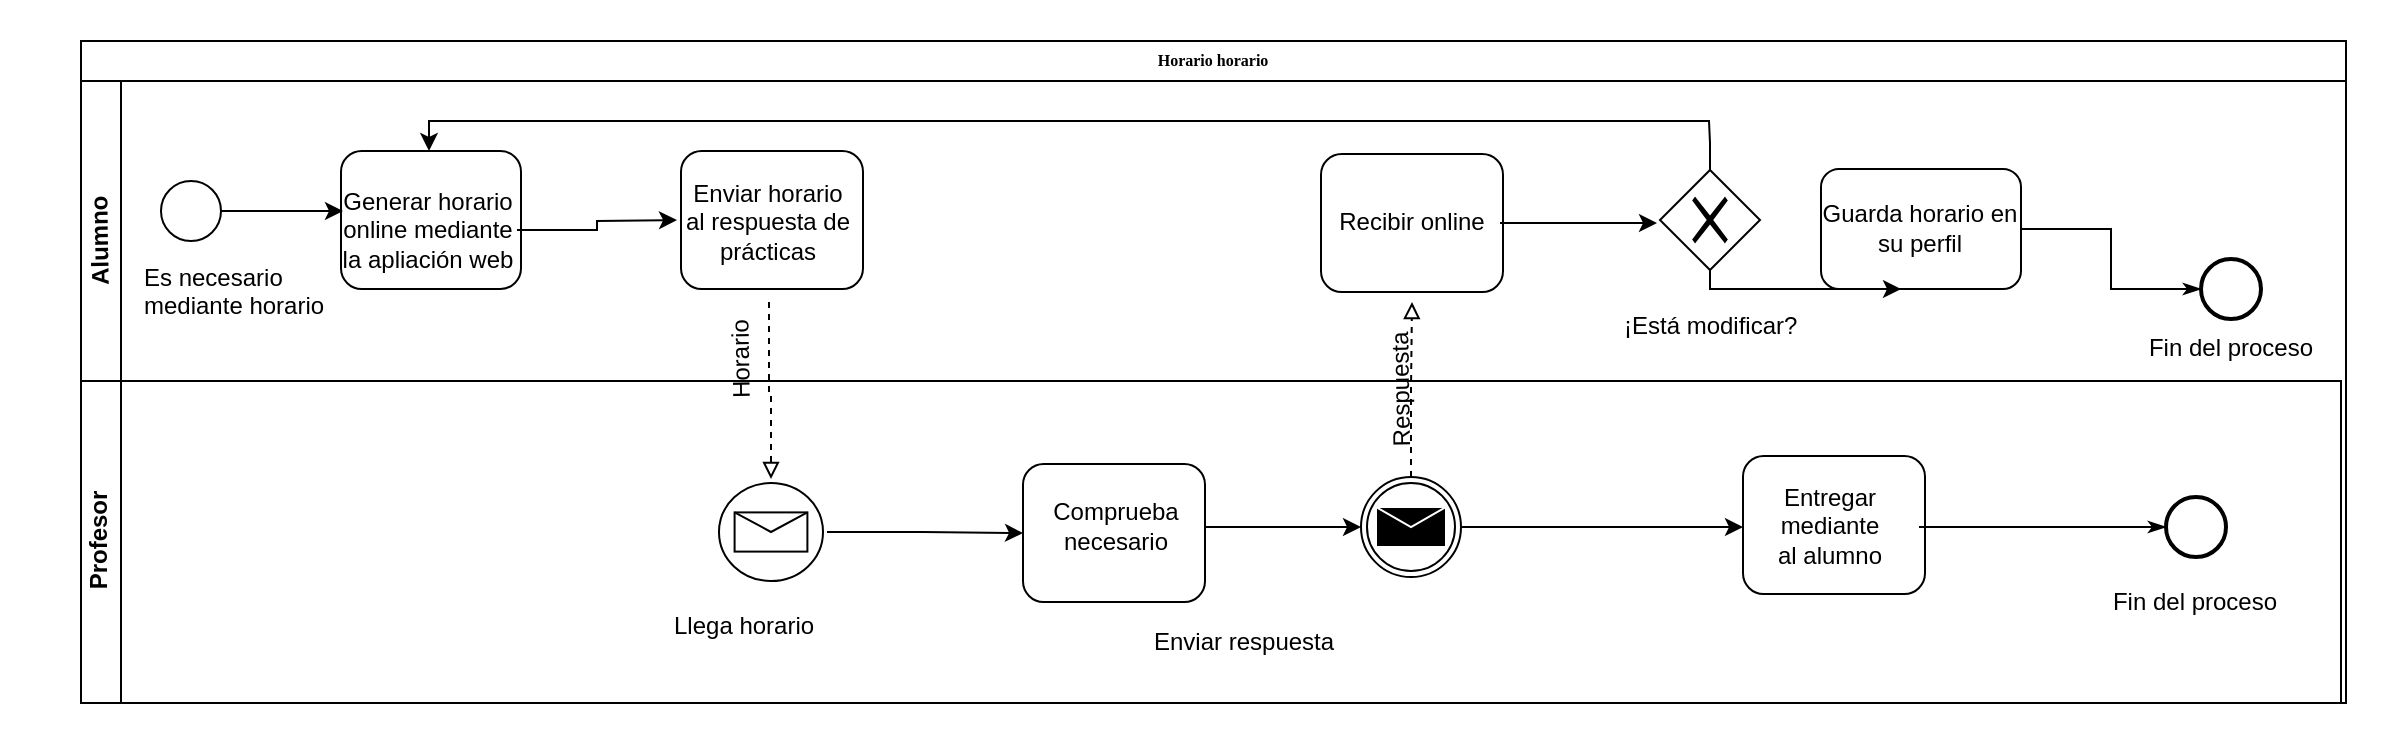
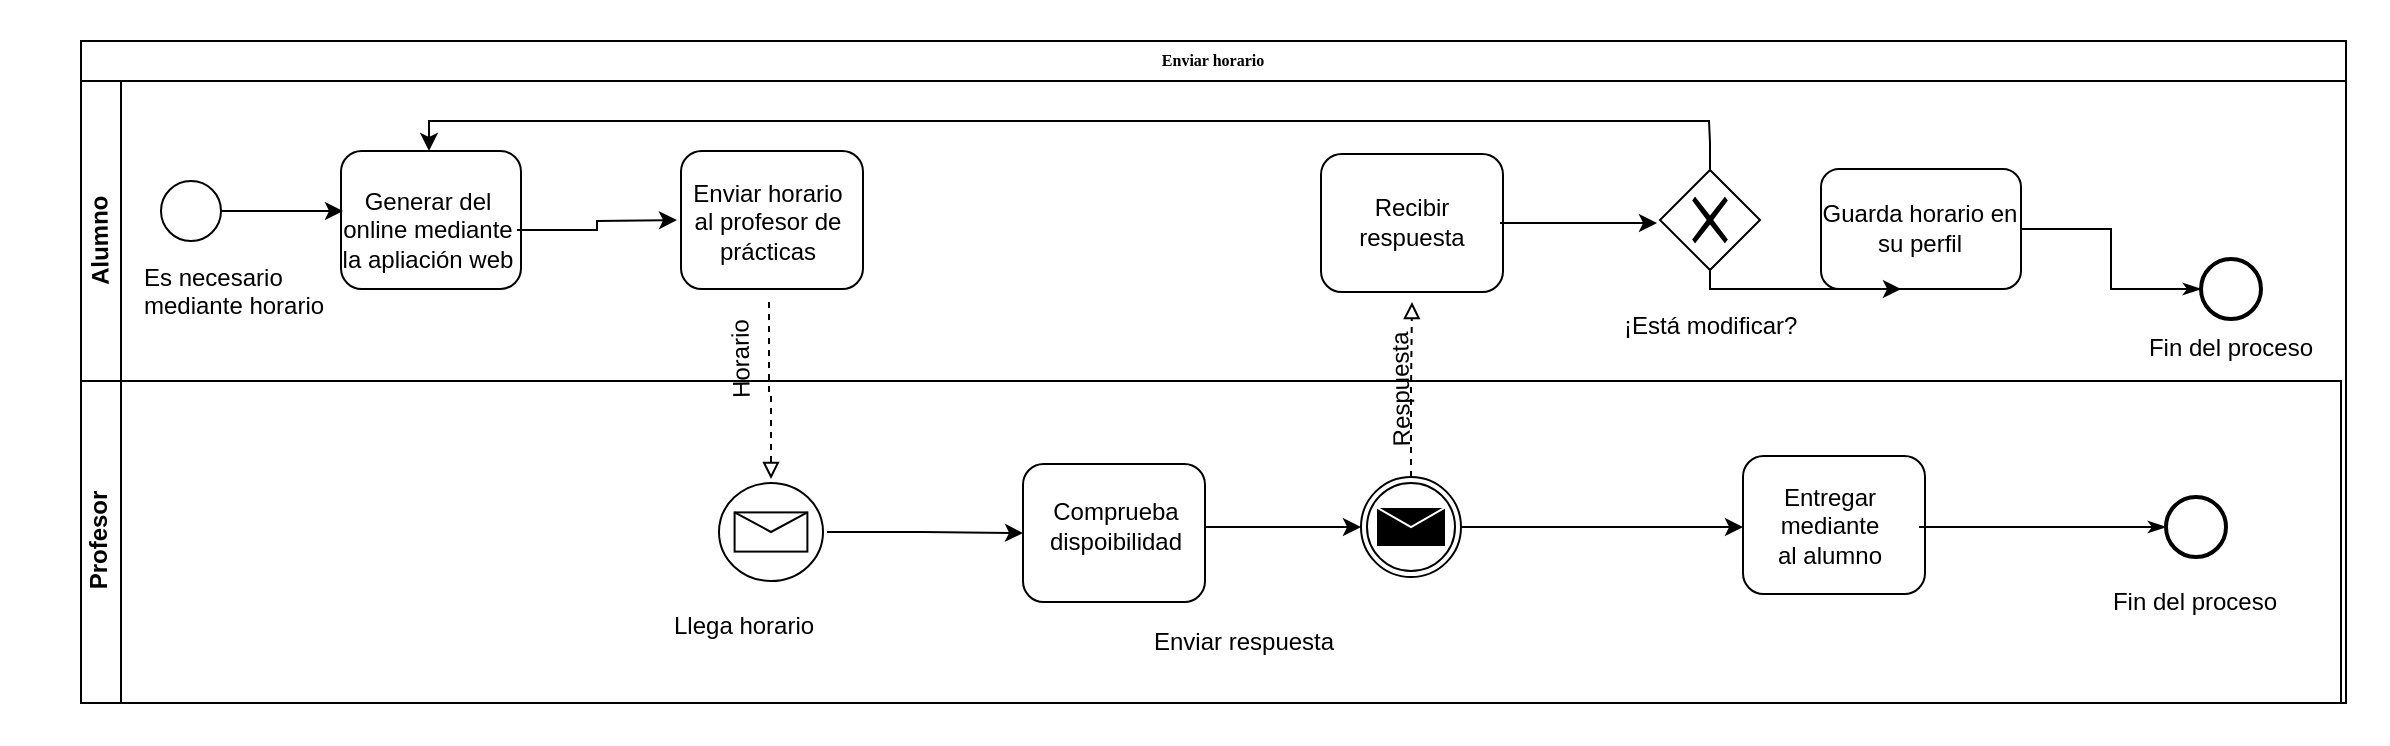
(1214, 61) -> (1214, 61)
(769, 223) -> (769, 223)
(1413, 223) -> (1413, 223)
(429, 231) -> (429, 231)
(1117, 527) -> (1117, 527)
